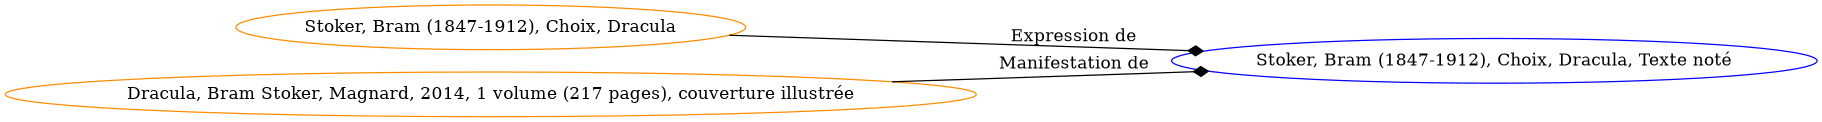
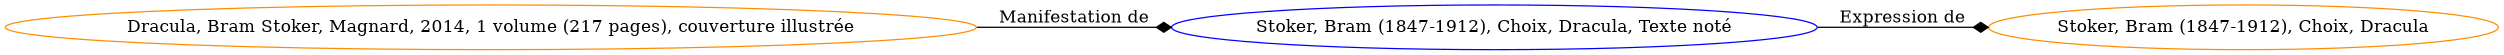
(959, 43) -> (1895, 27)
